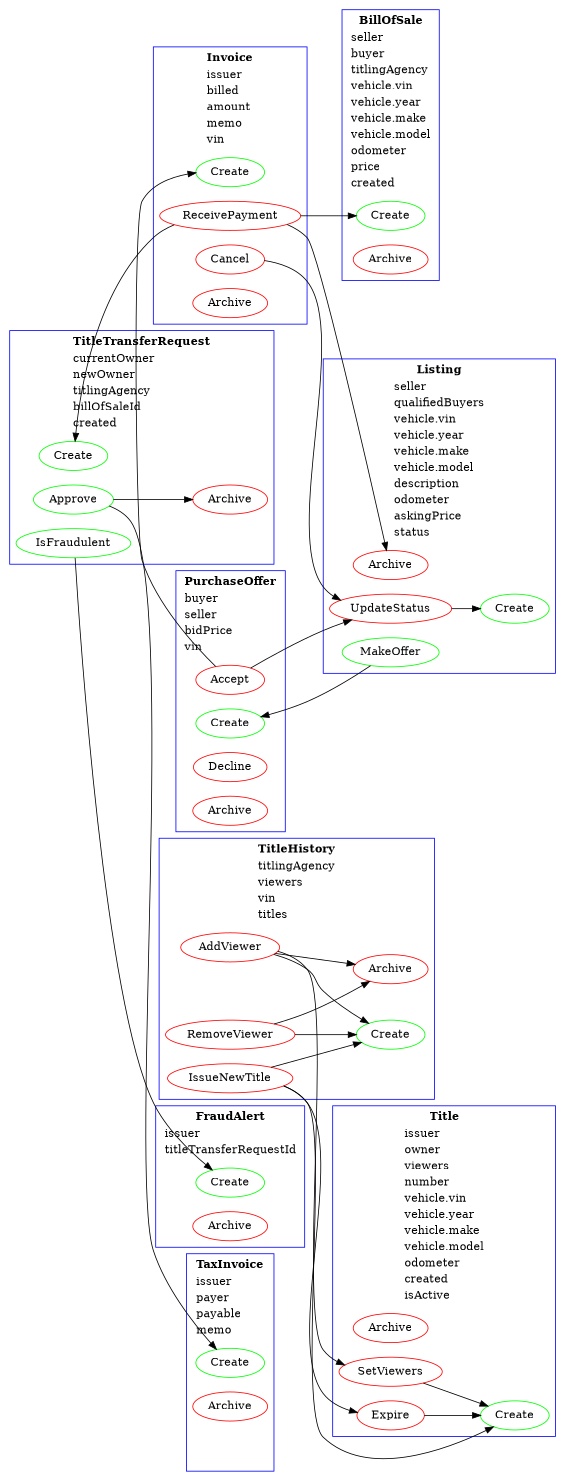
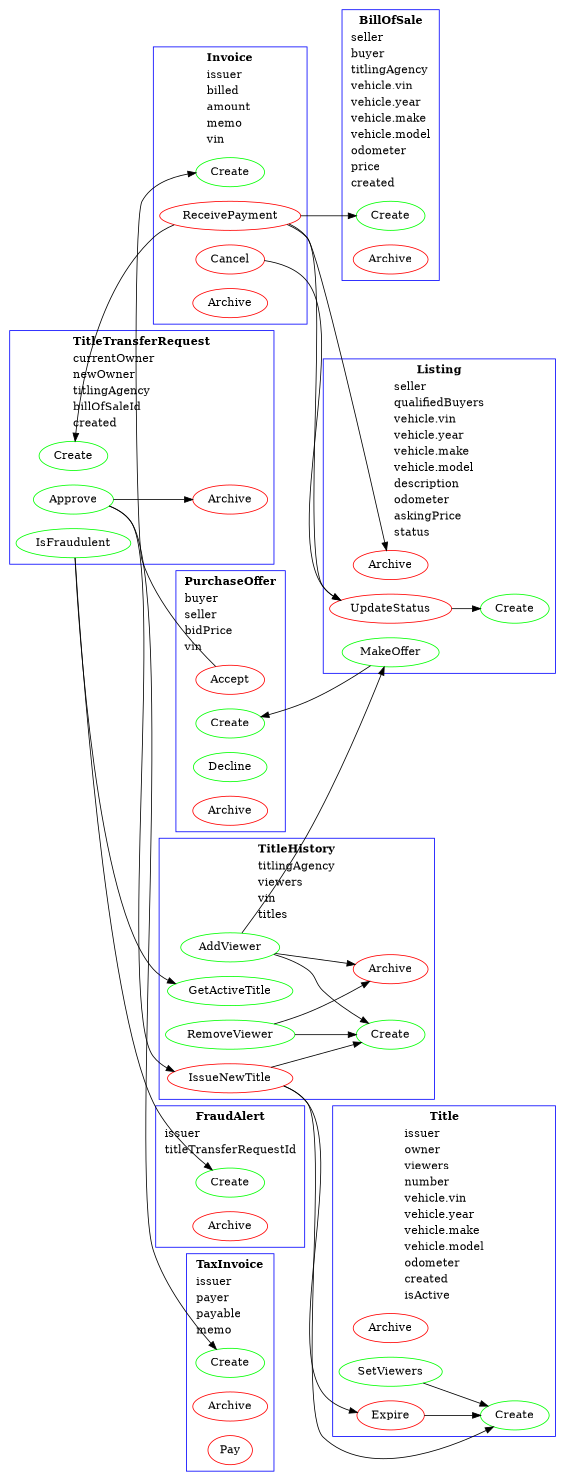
(296, 643) -> (317, 349)
(230, 767) -> (230, 767)
none -> (141, 785)
(230, 947) -> (230, 947)
none -> (230, 991)
(230, 1035) -> (230, 1035)
(317, 1108) -> (321, 809)
(391, 1372) -> (391, 1372)
none -> (230, 1450)
